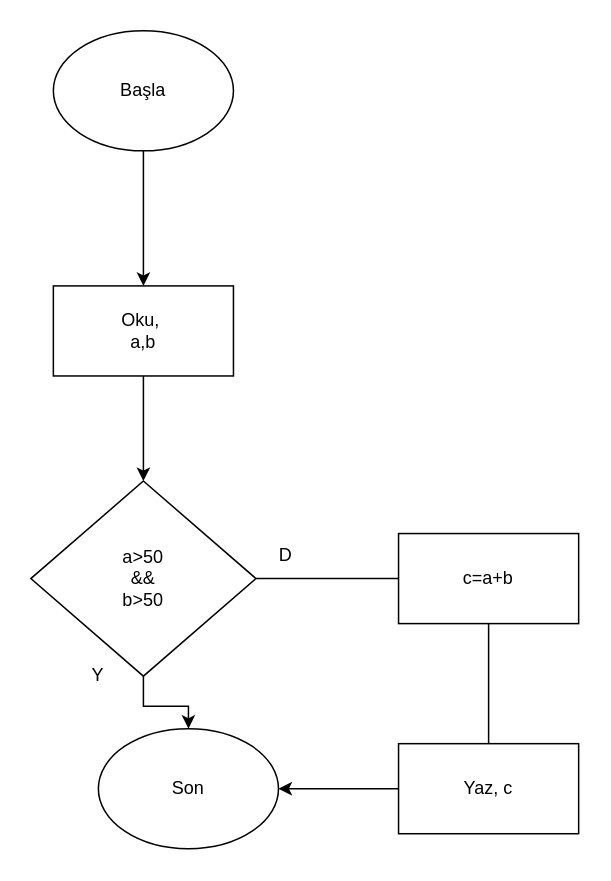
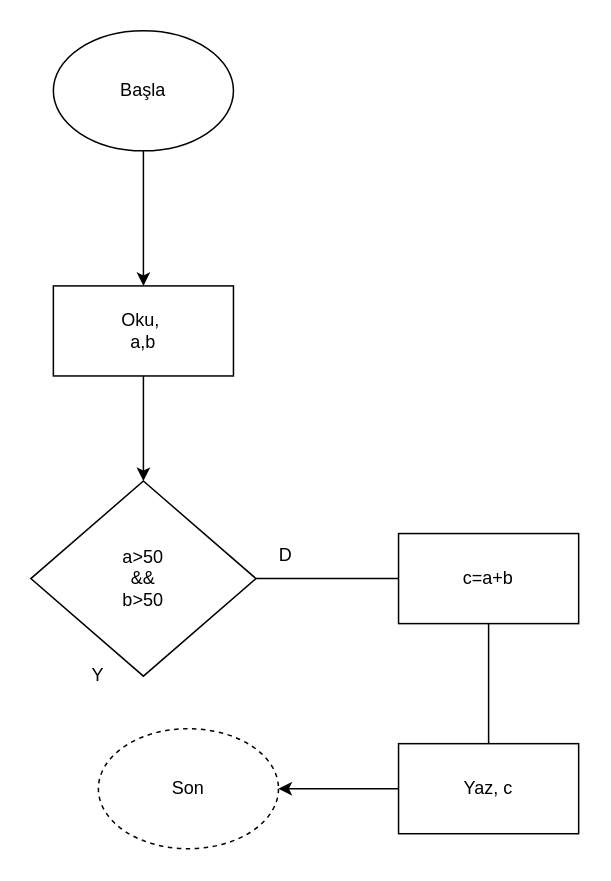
(156, 706) -> none
(188, 788) -> (188, 788)
